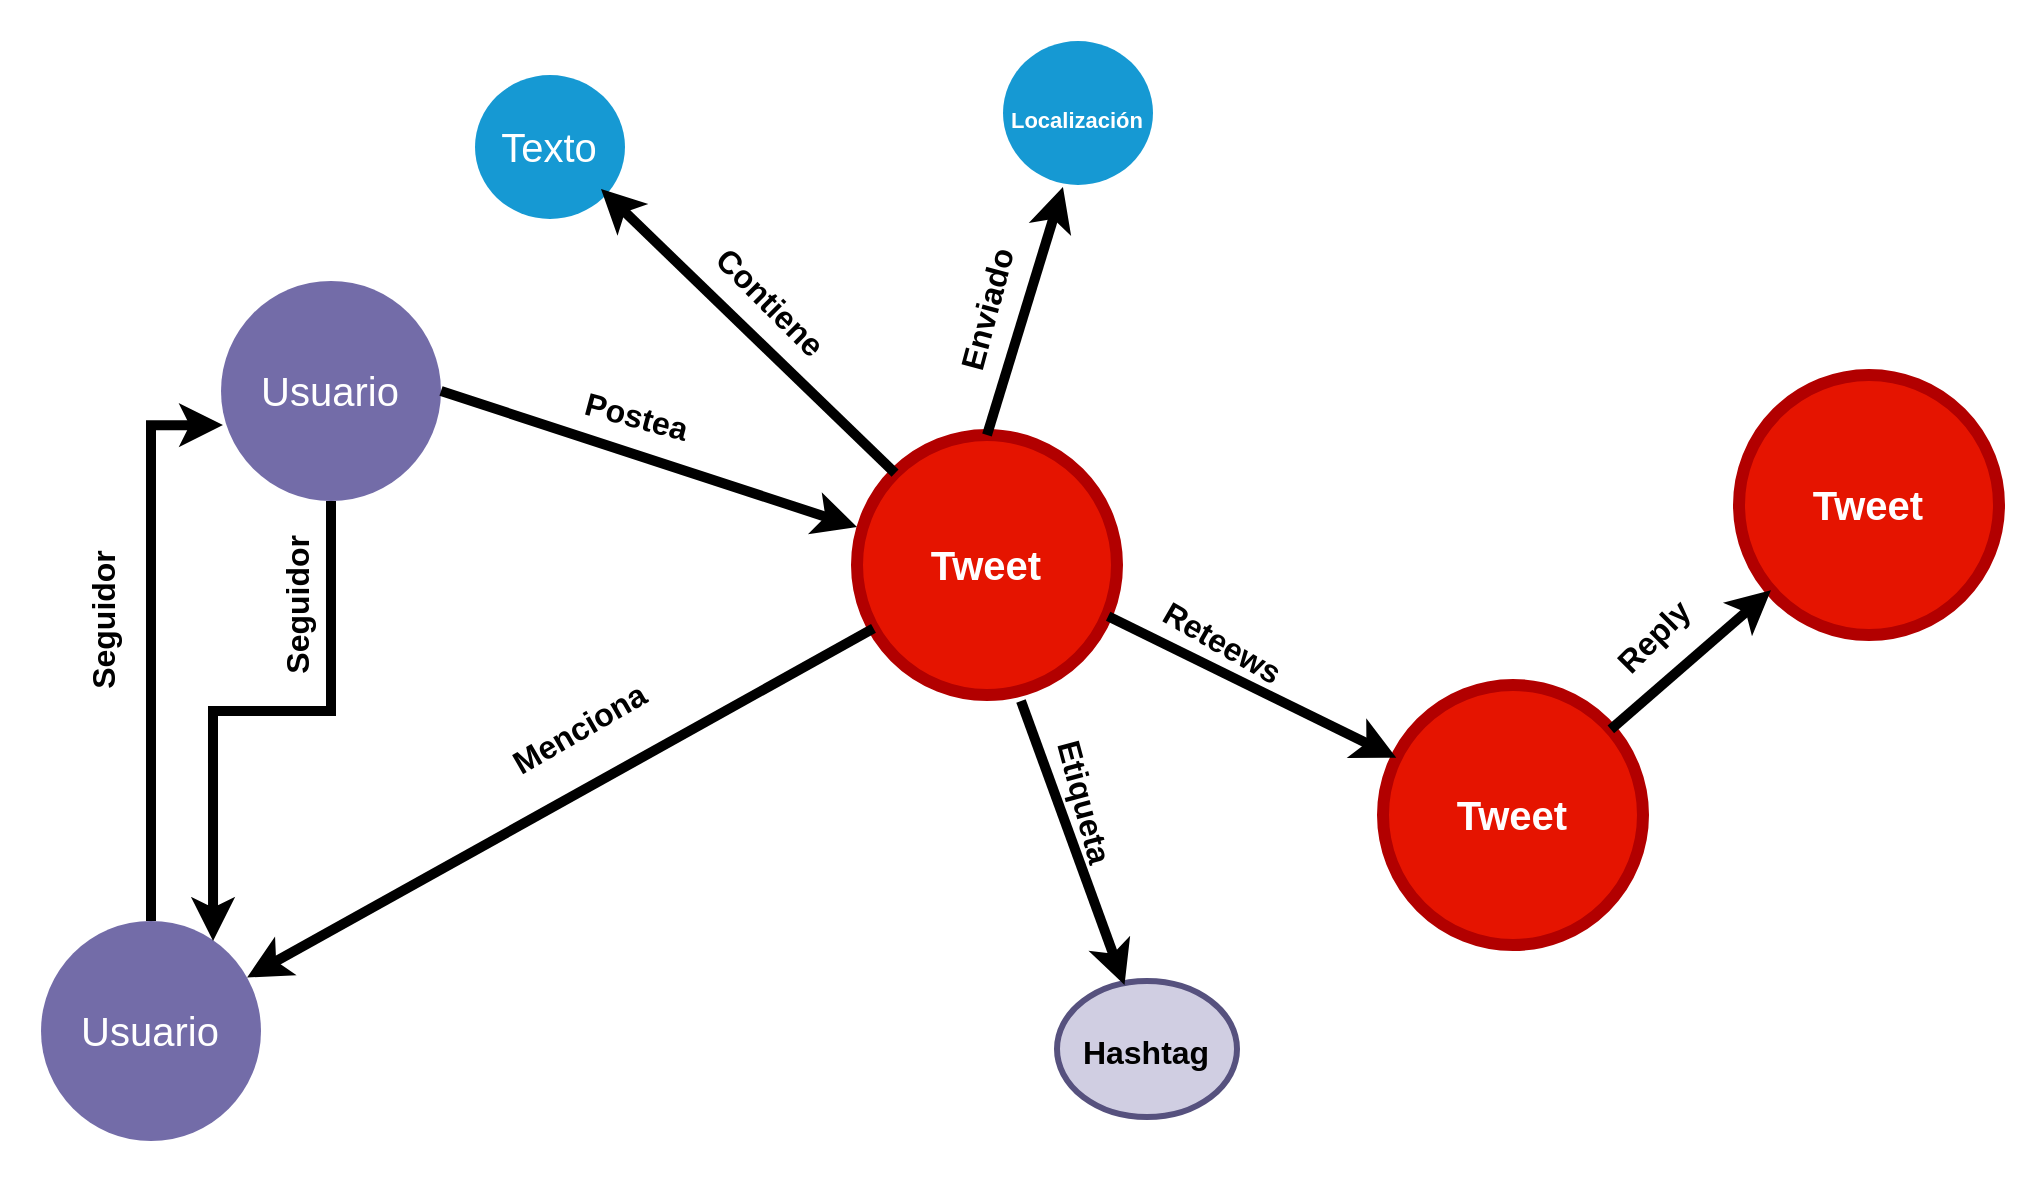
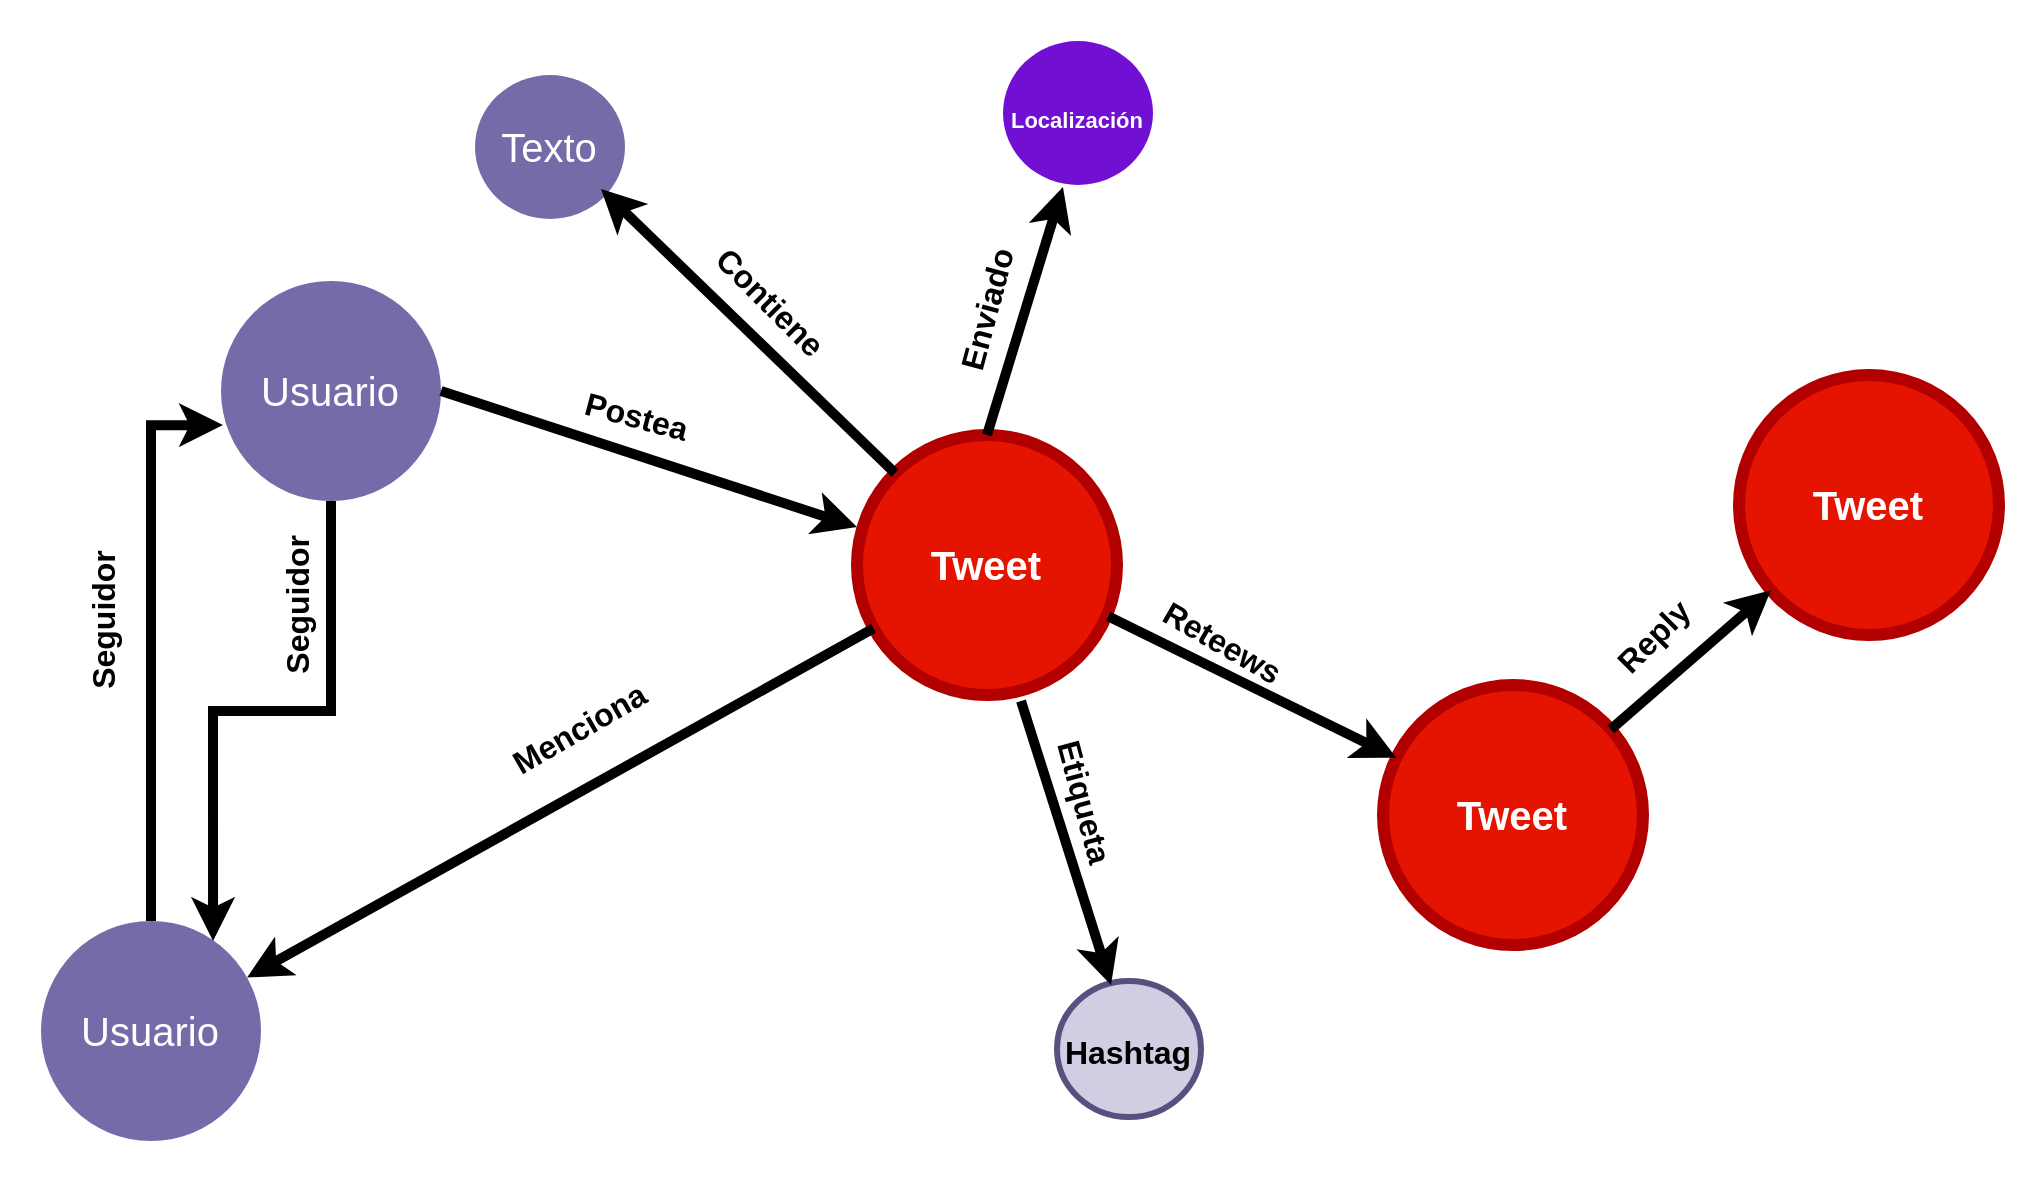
(1078, 113) -> (1078, 113)
(550, 147) -> (550, 147)
(1147, 1049) -> (1129, 1049)
